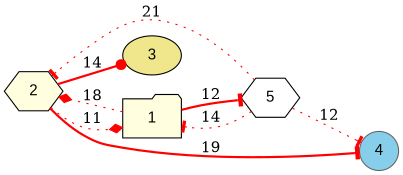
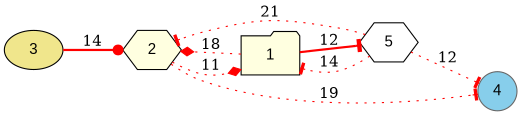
(87, 75) -> (88, 50)
(196, 156) -> (319, 102)
